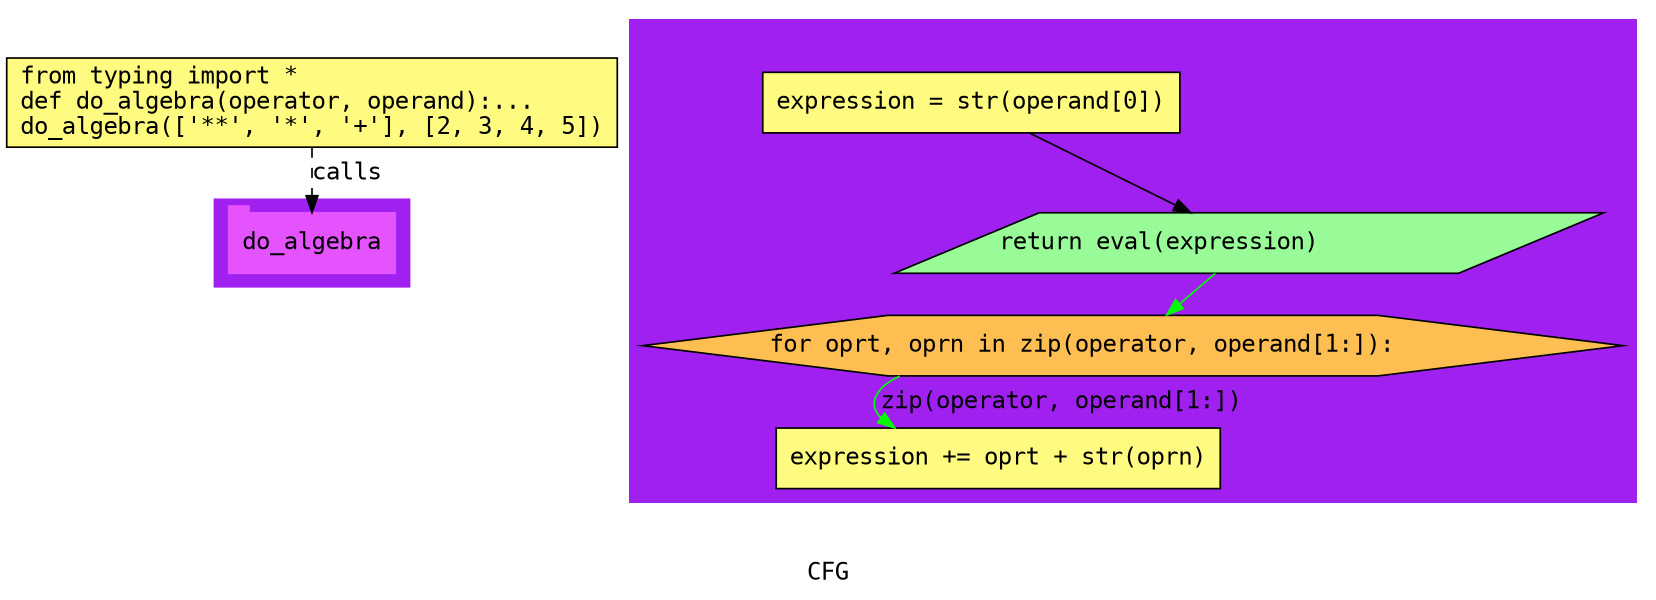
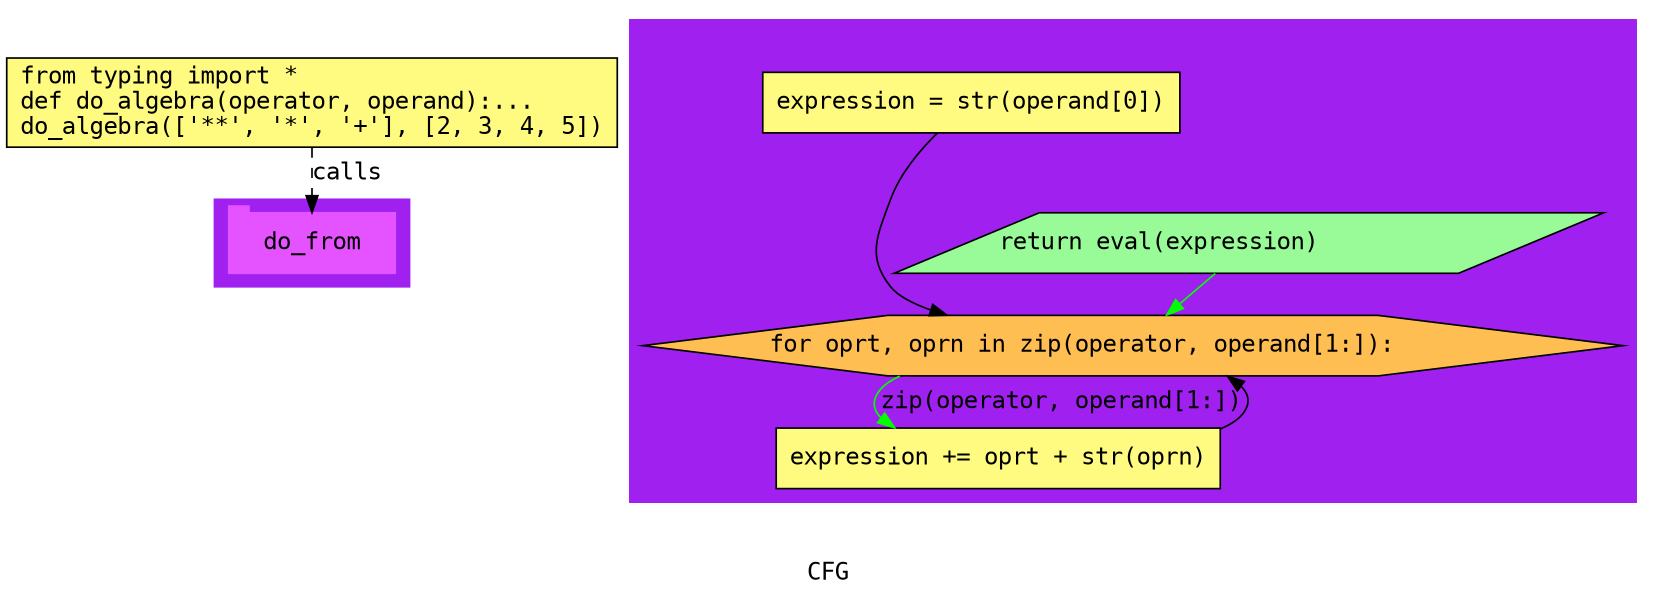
(1102, 169) -> (881, 227)
(312, 243) -> (312, 243)
none -> (1244, 412)
